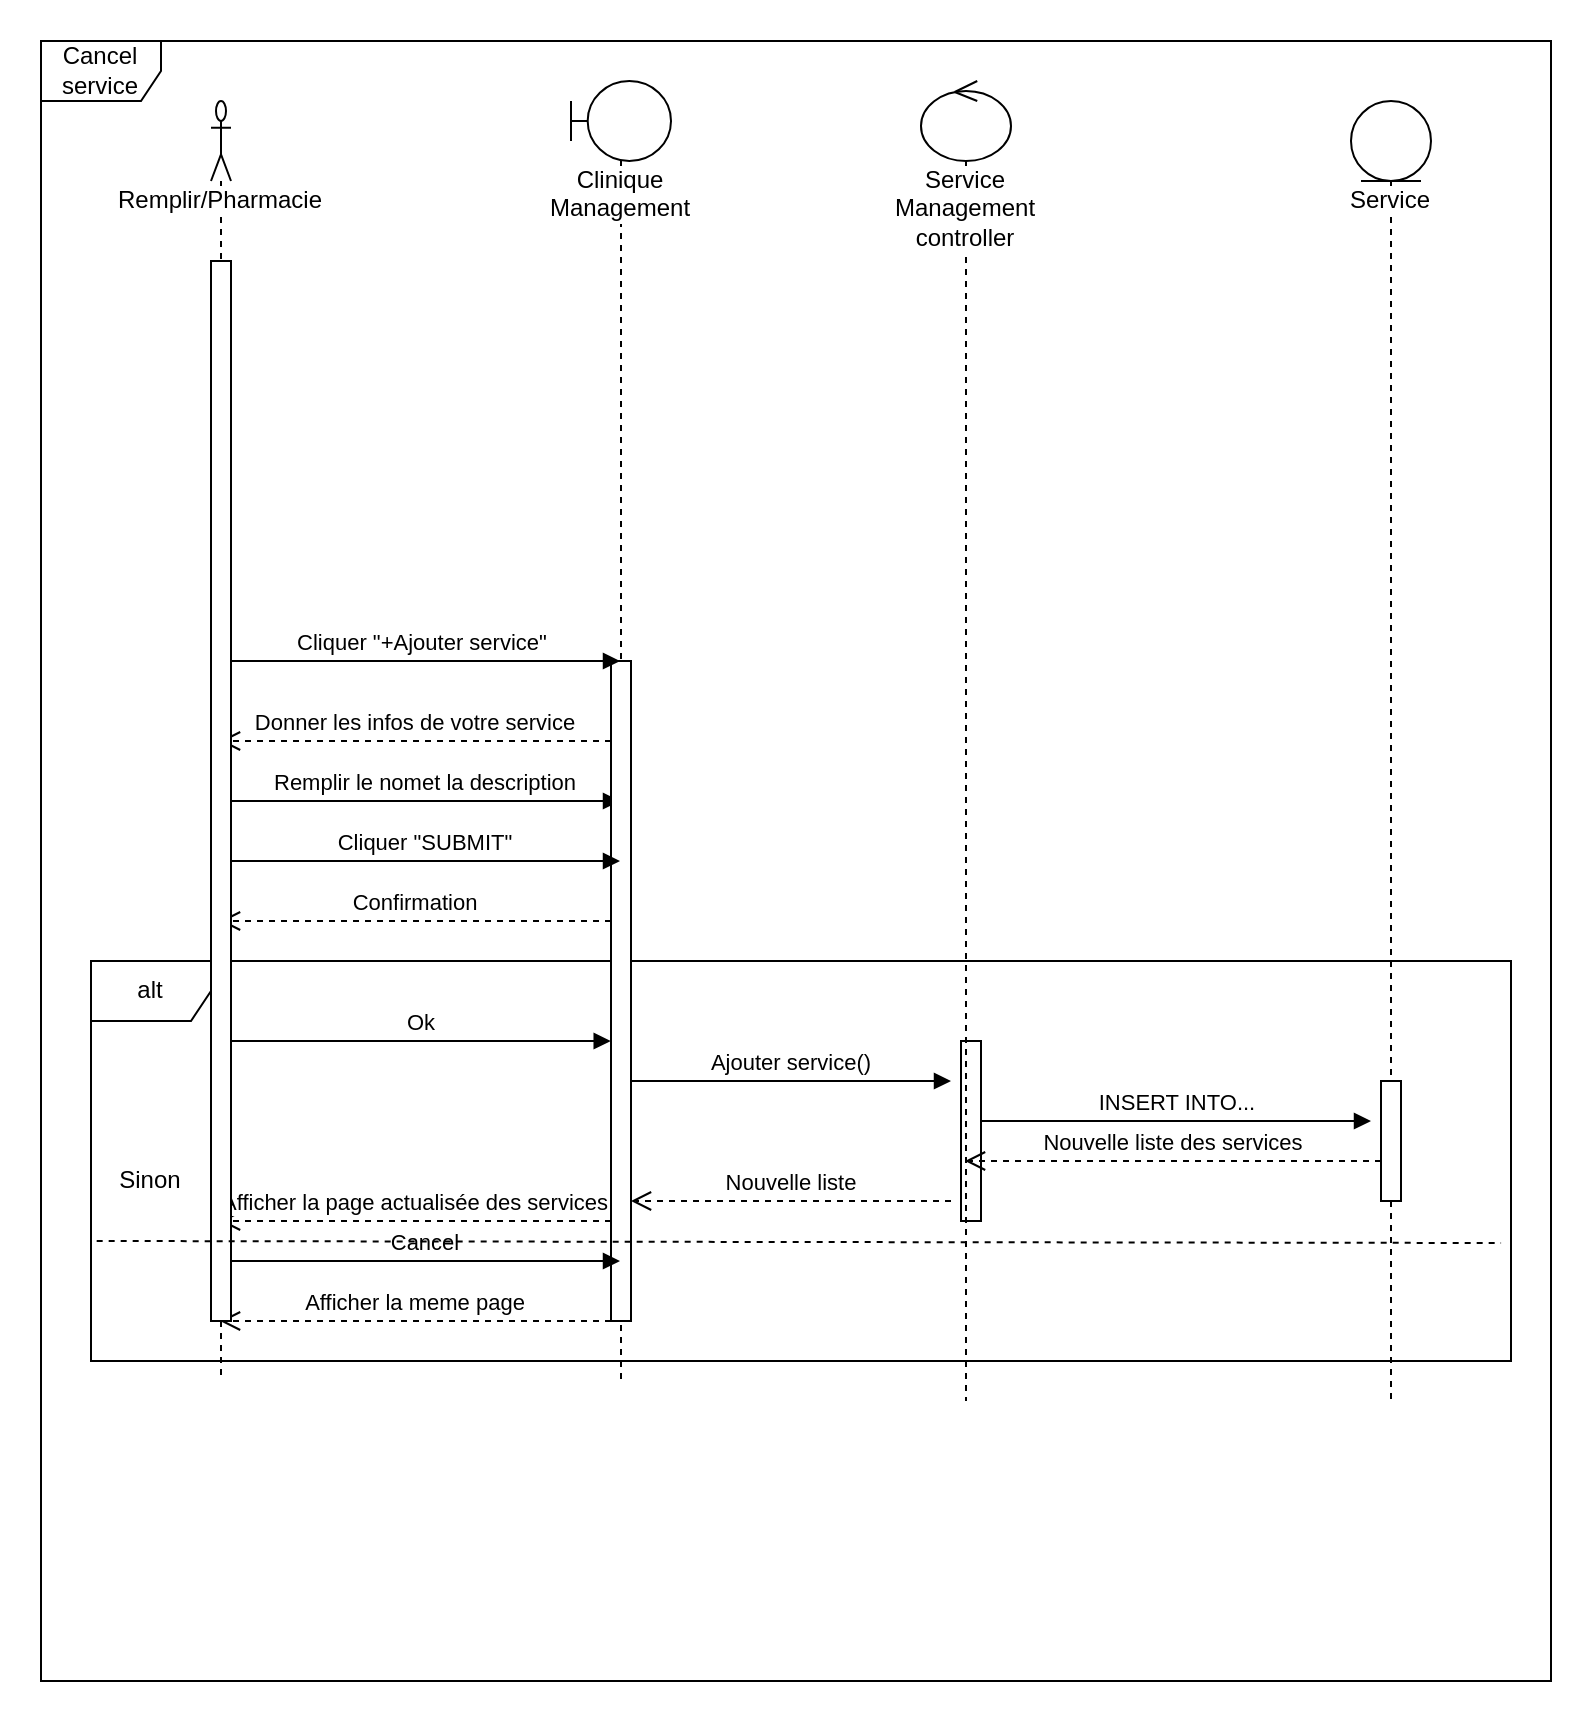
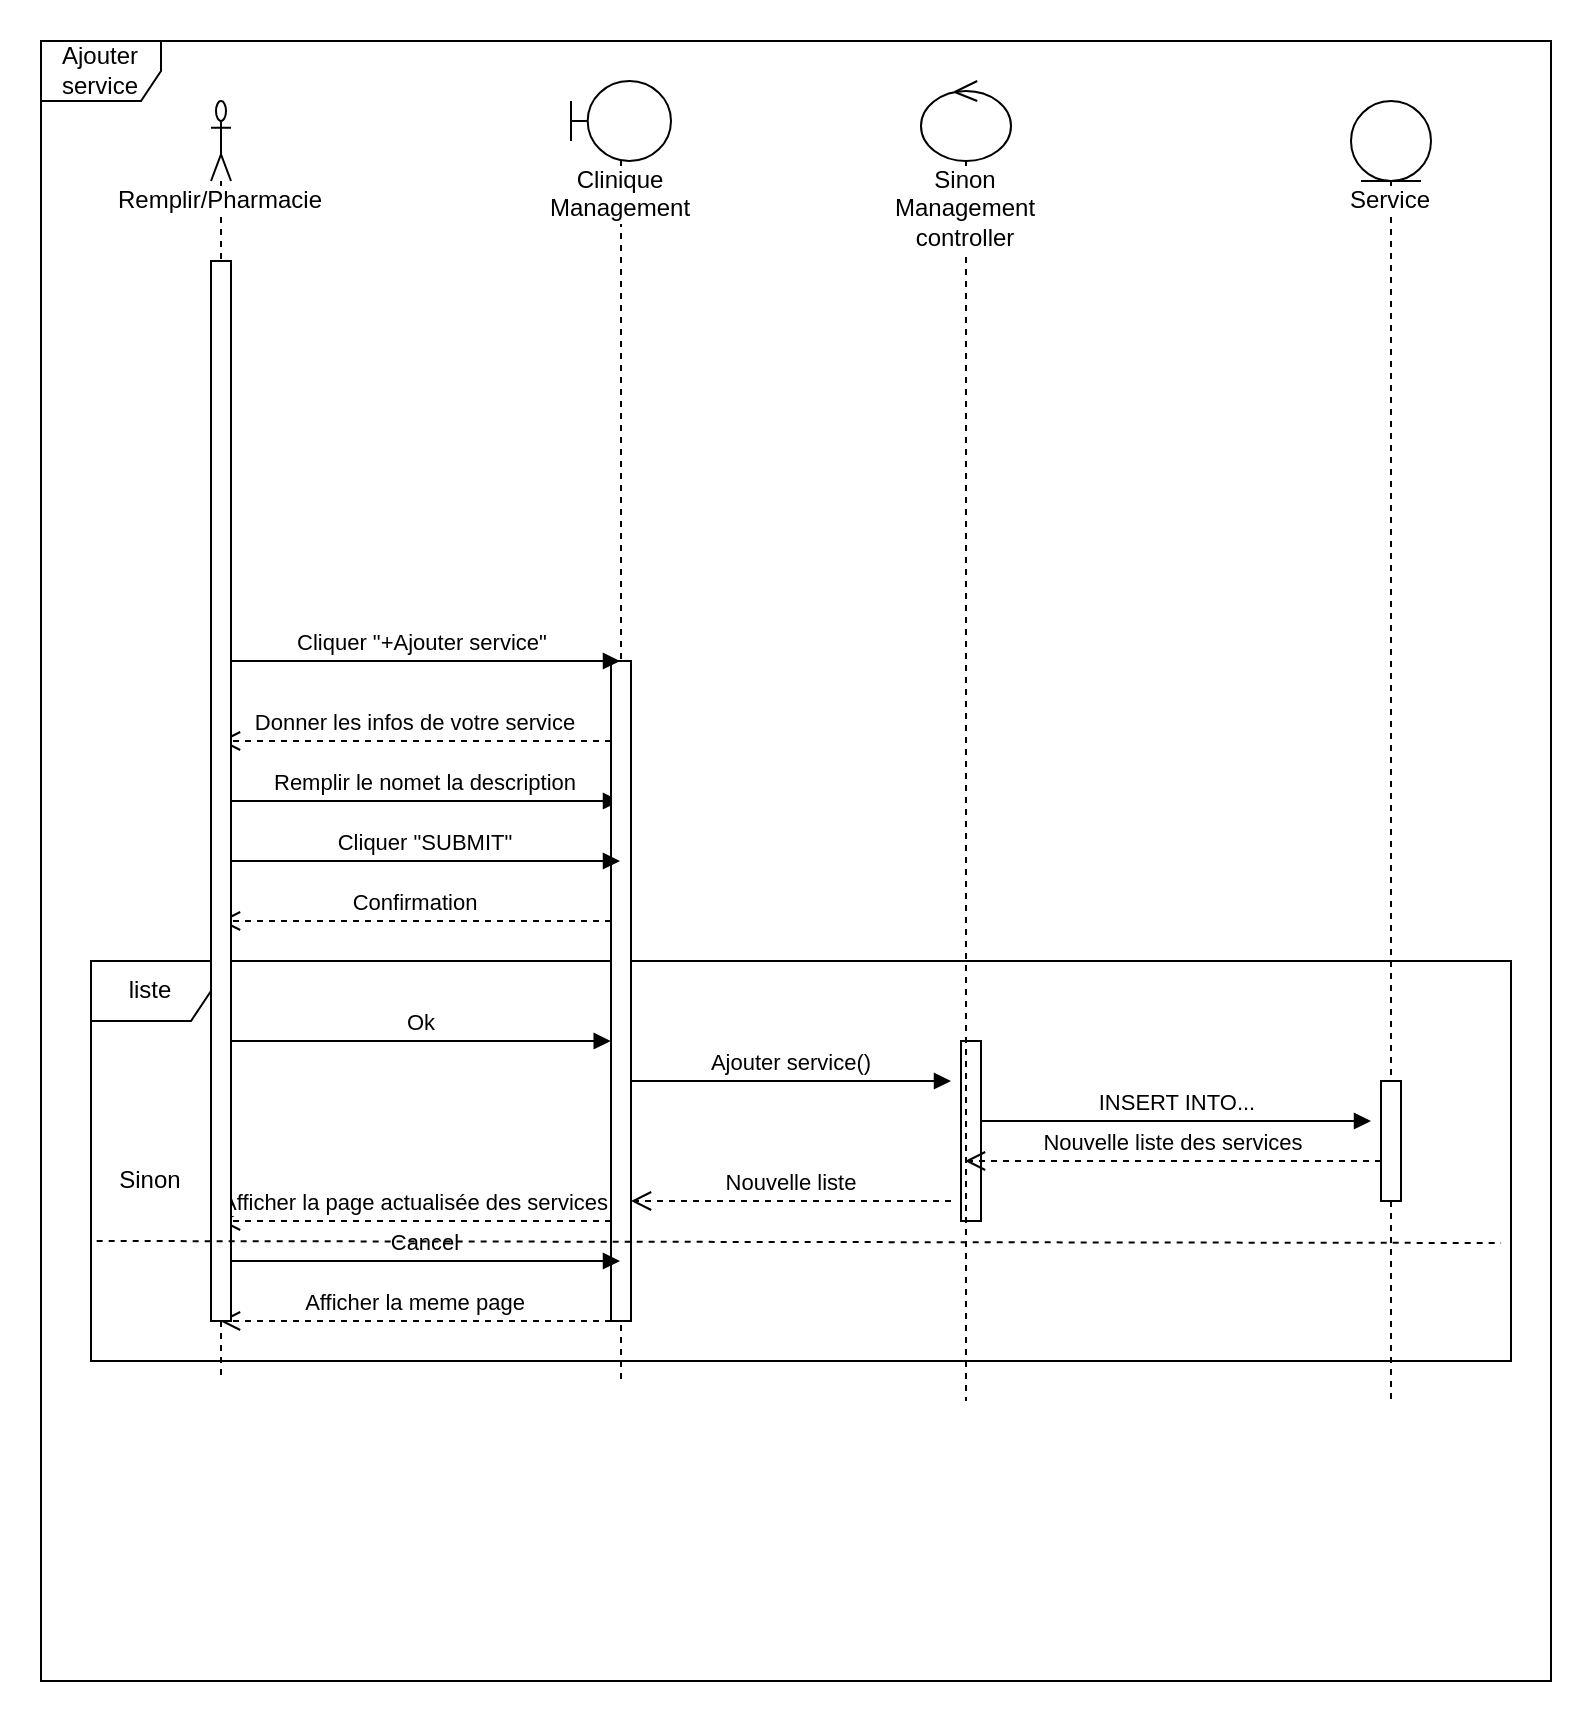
(101, 71) -> (101, 71)
(966, 253) -> (966, 239)
(151, 991) -> (151, 991)
